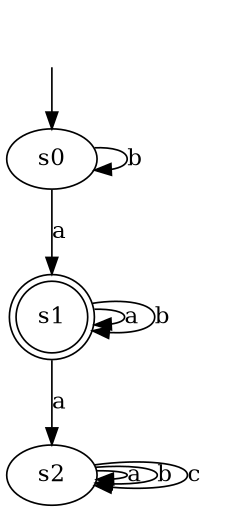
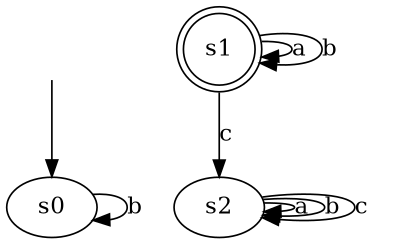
(52, 223) -> none
(59, 402) -> (226, 135)
